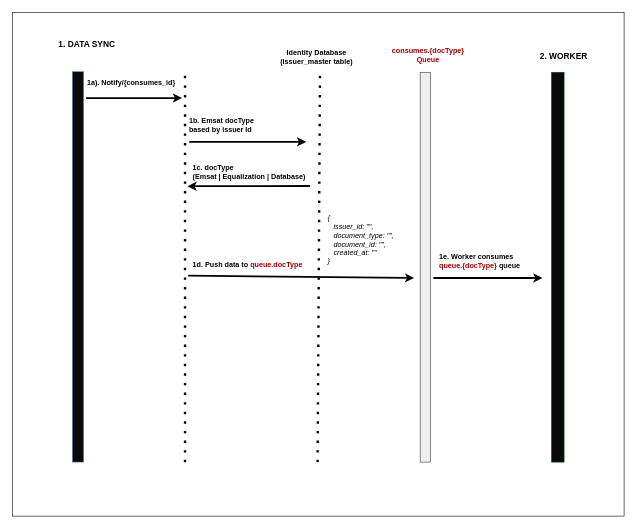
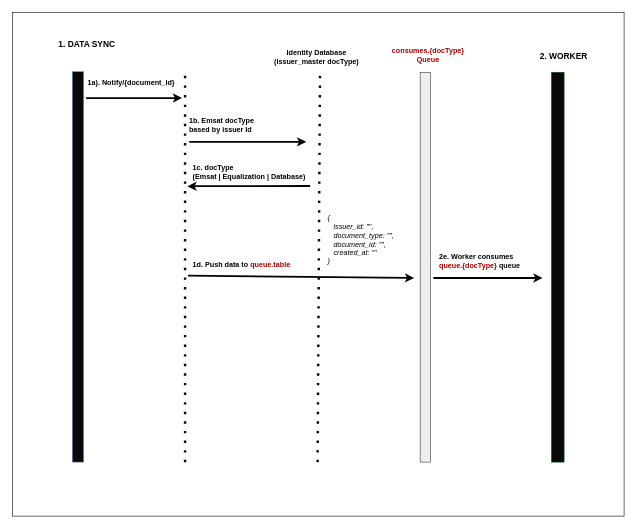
(317, 57) -> (317, 57)
(131, 83) -> (131, 83)
(481, 261) -> (481, 261)
(248, 265) -> (243, 265)
